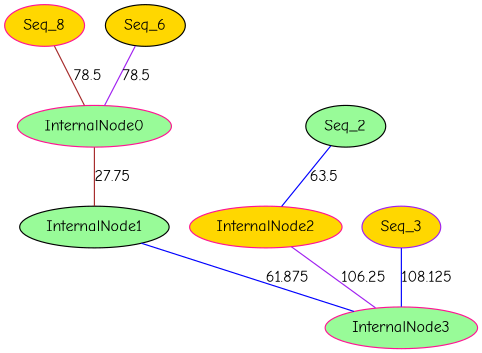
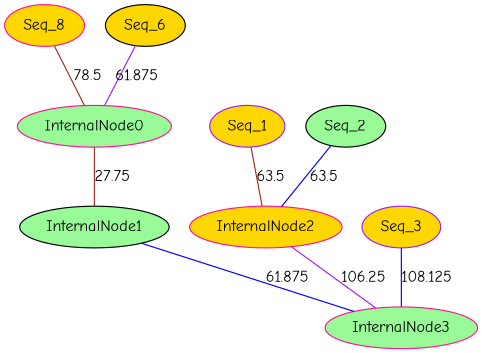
(137, 76) -> (137, 76)
none -> (247, 126)
